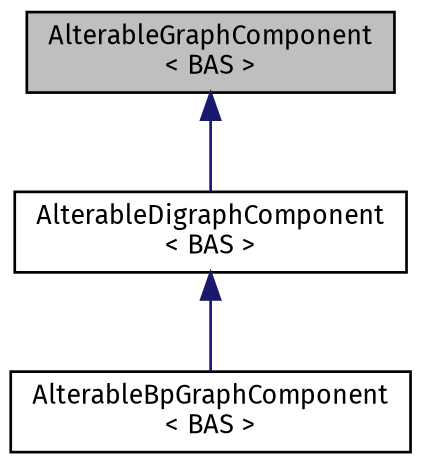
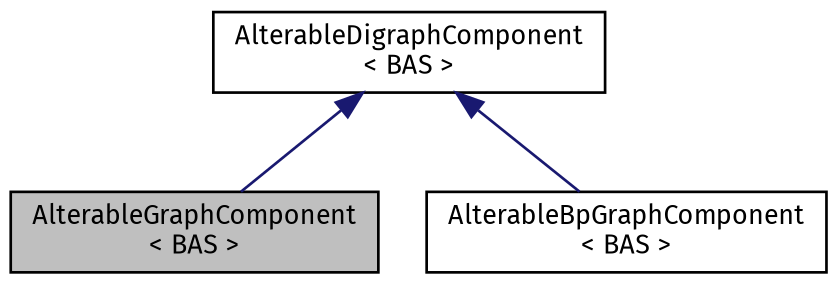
(211, 156) -> (291, 151)
